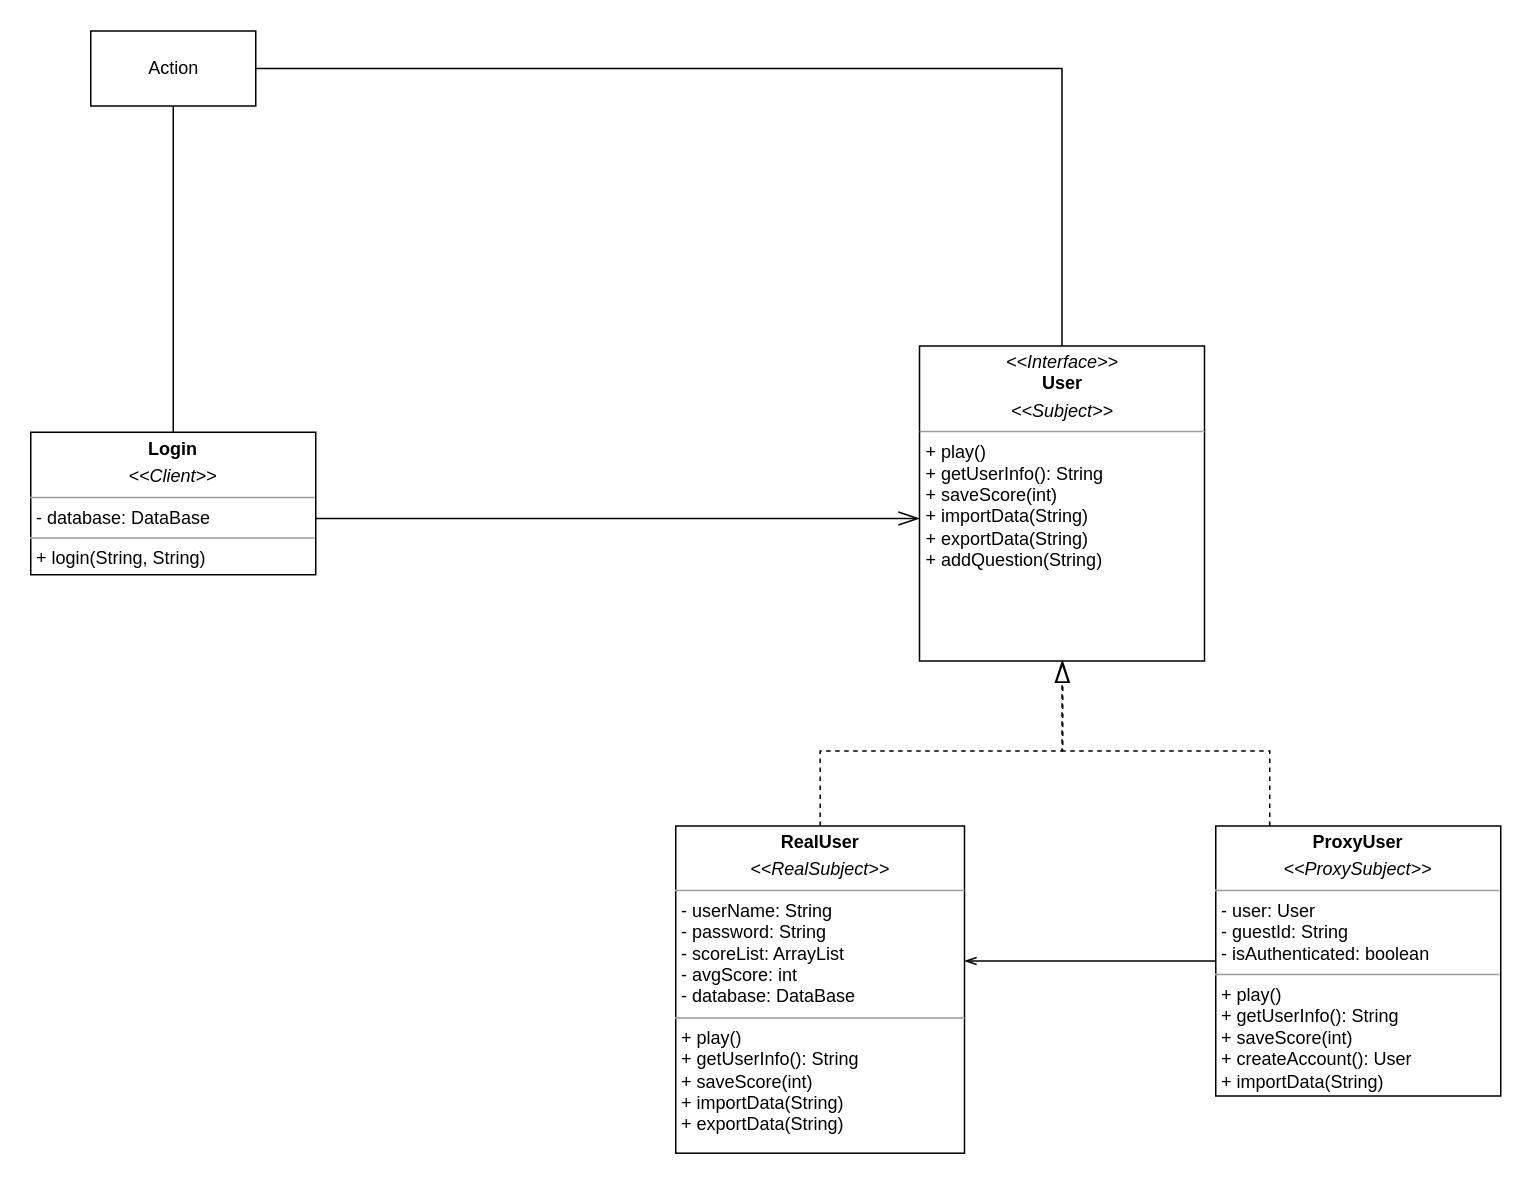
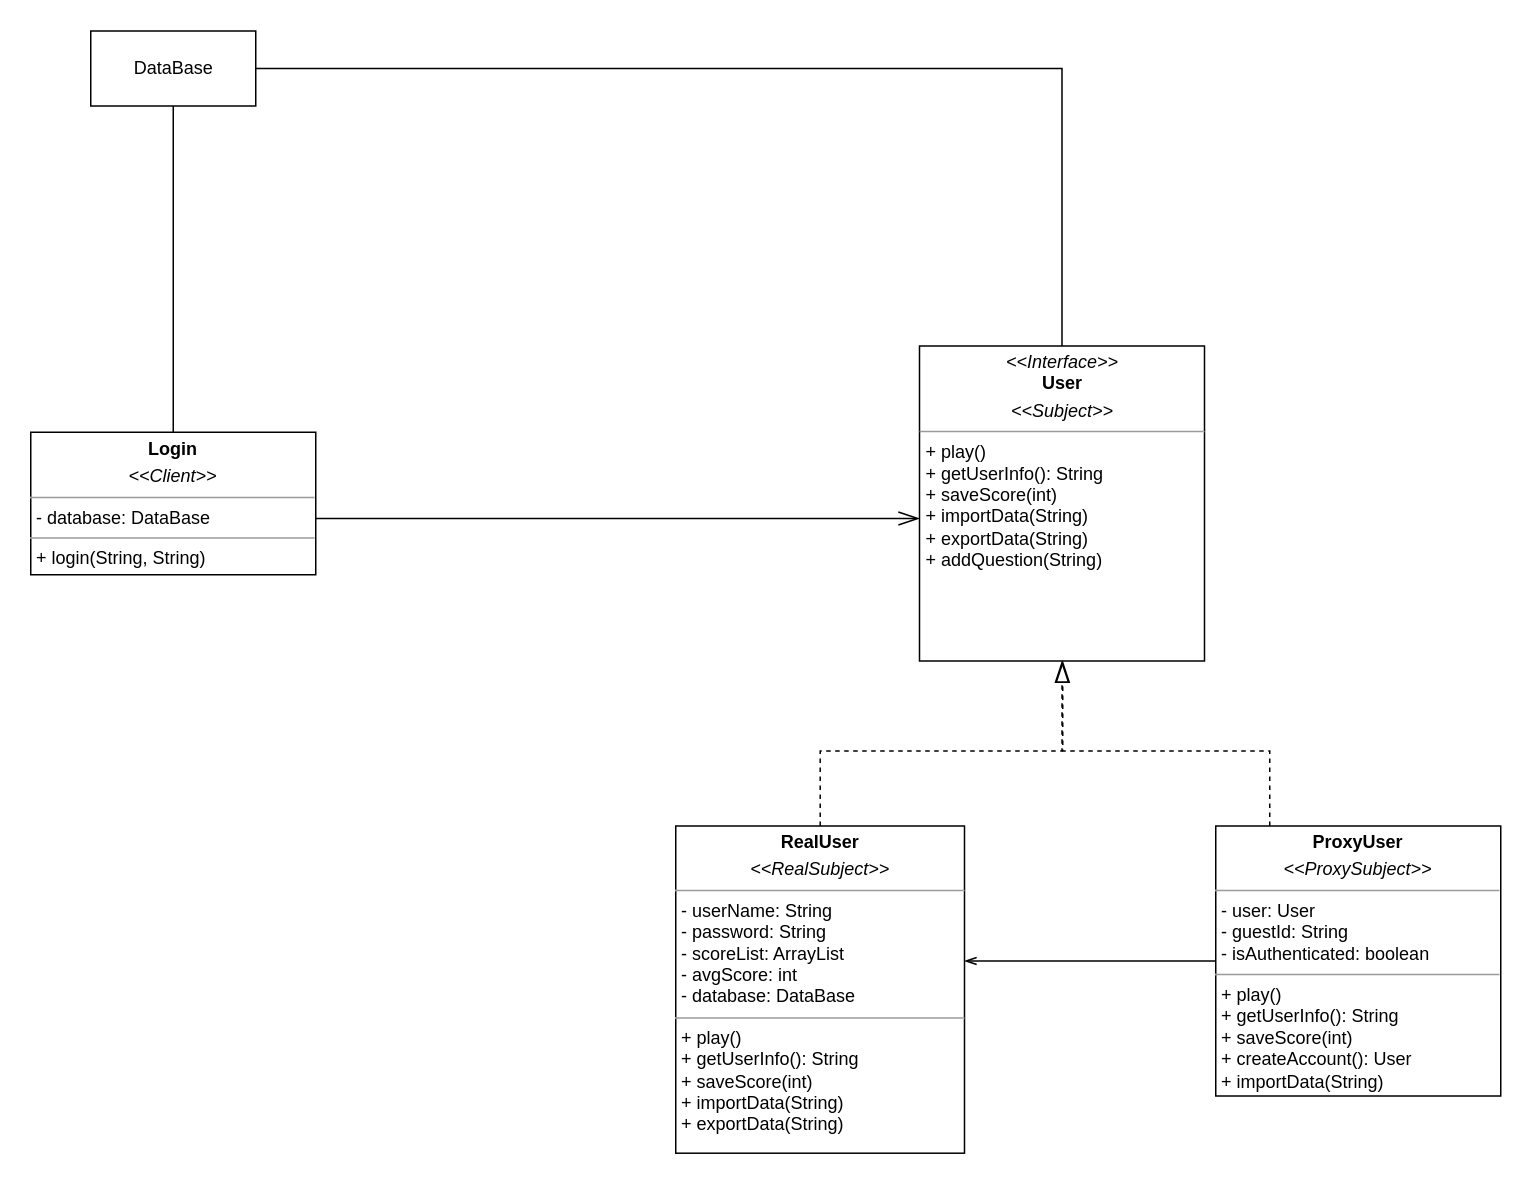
(174, 68) -> (174, 68)
